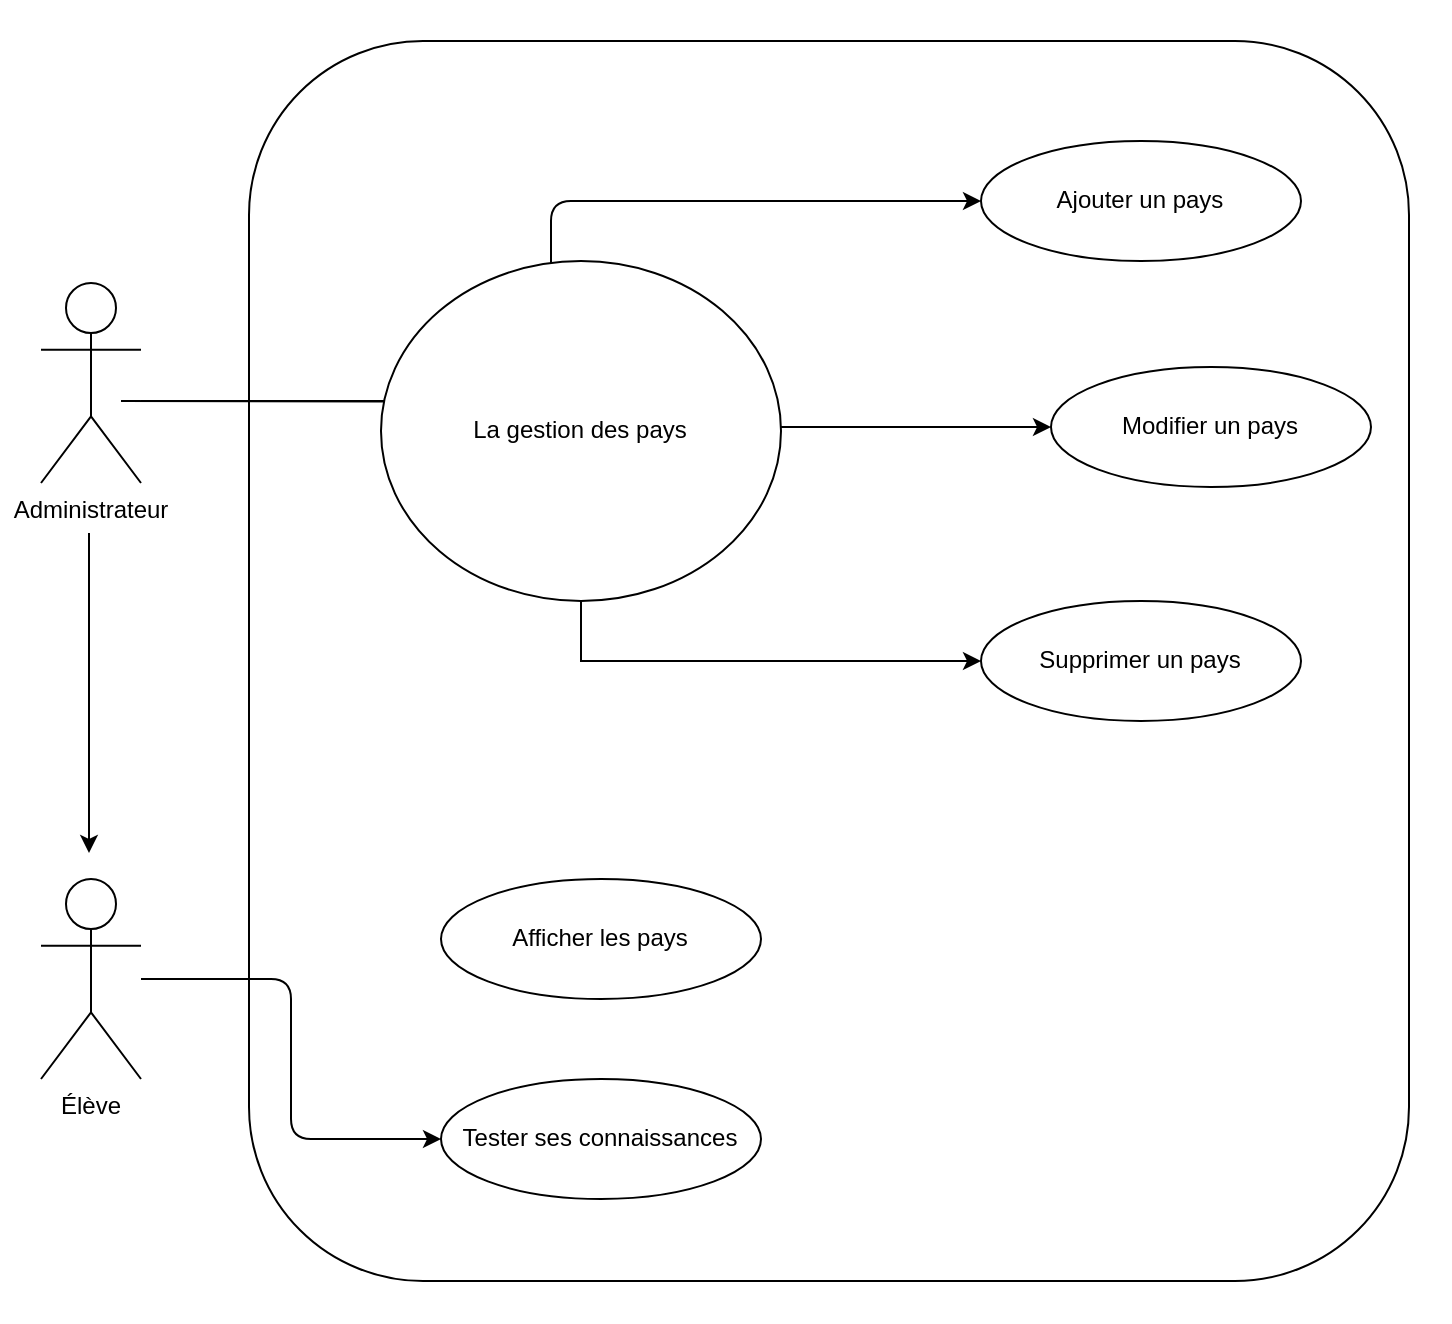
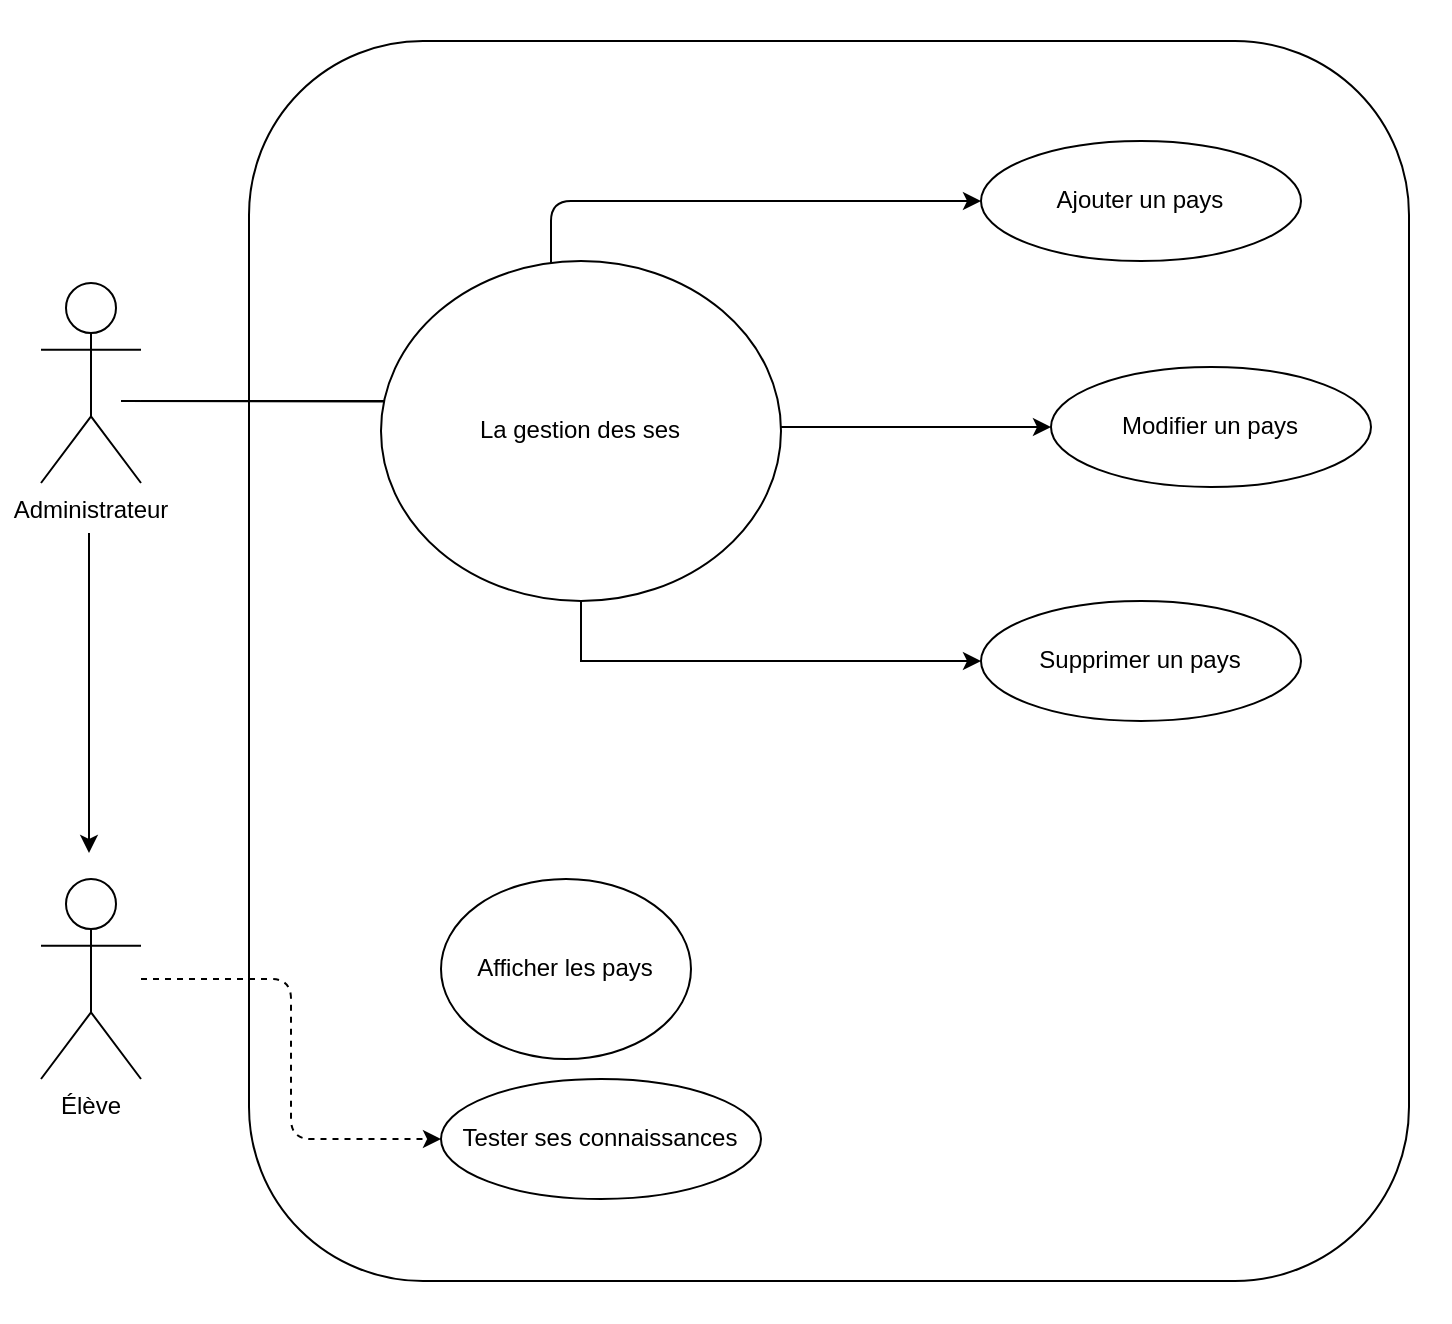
(581, 431) -> (581, 431)
(601, 939) -> (566, 969)
(291, 1054) -> (291, 1054)
